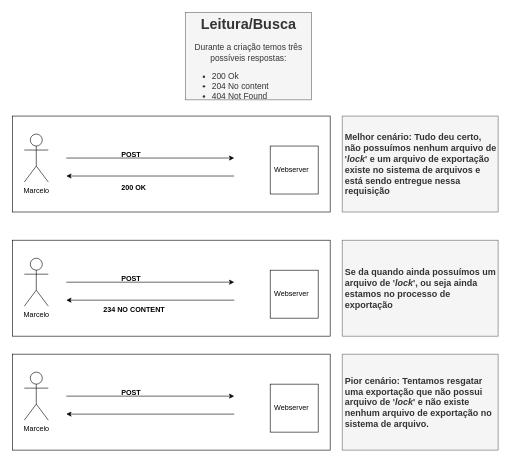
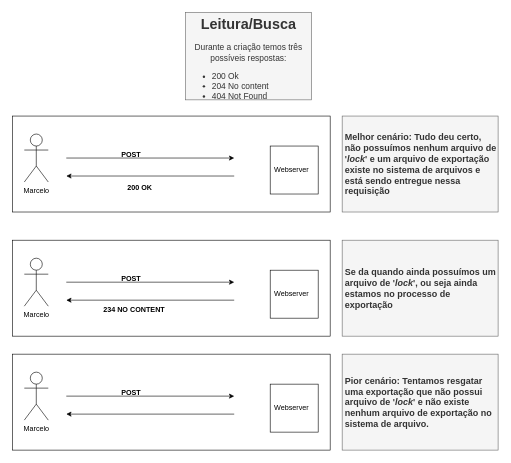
(138, 188) -> (144, 188)
